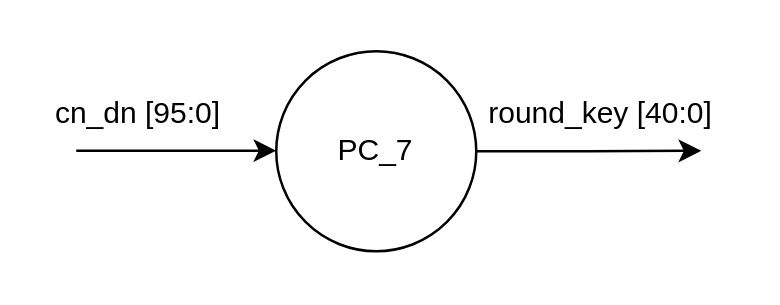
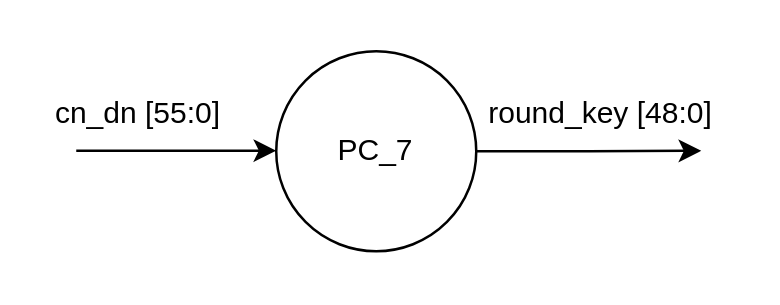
(139, 114) -> (139, 114)
(601, 114) -> (601, 114)
